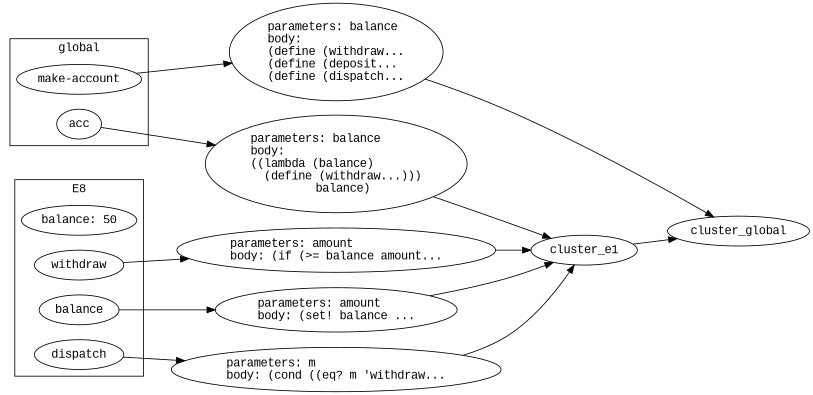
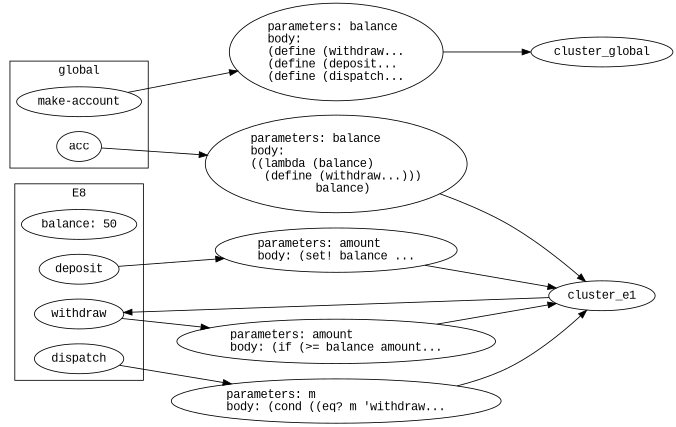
(651, 242) -> (341, 305)
(79, 310) -> (79, 269)
